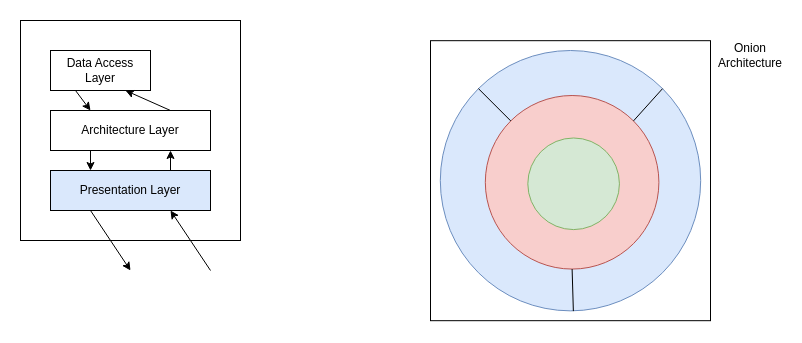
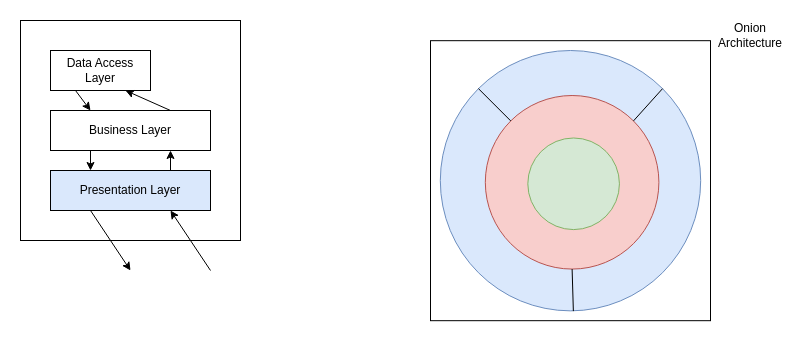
(751, 56) -> (751, 36)
(131, 131) -> (131, 131)
